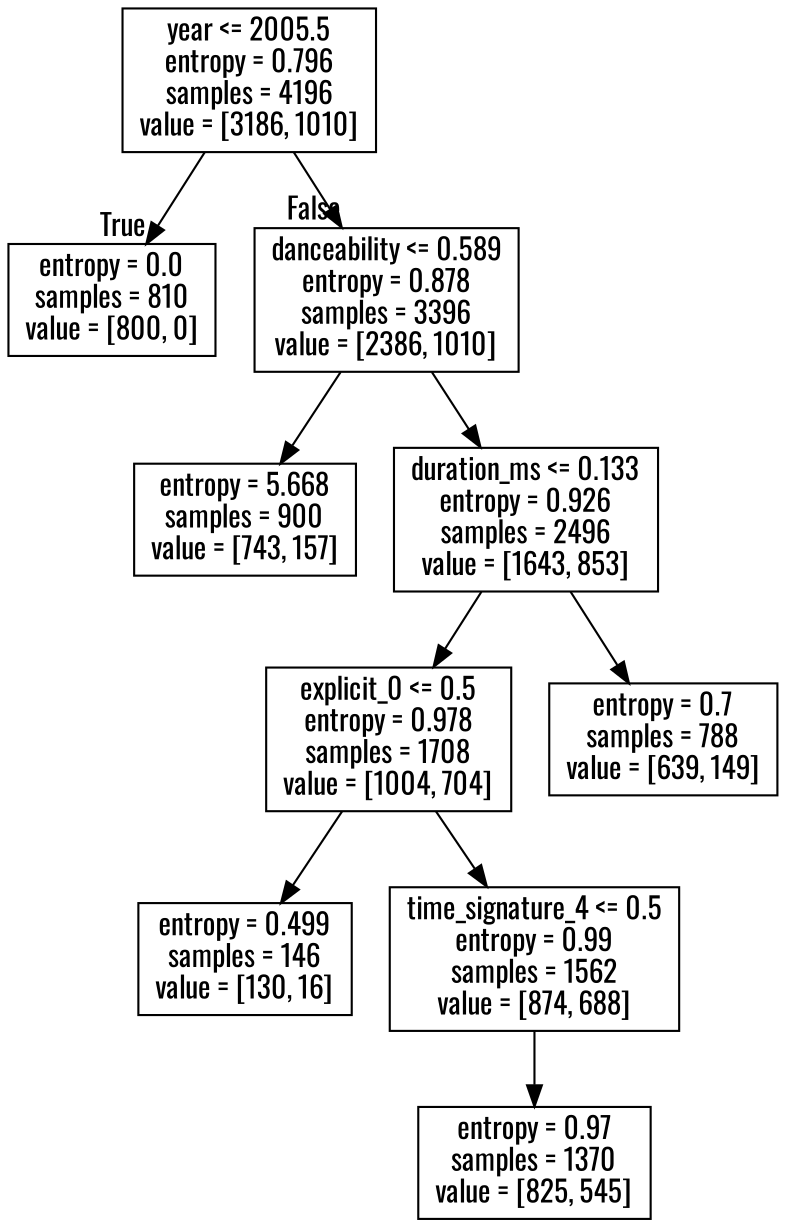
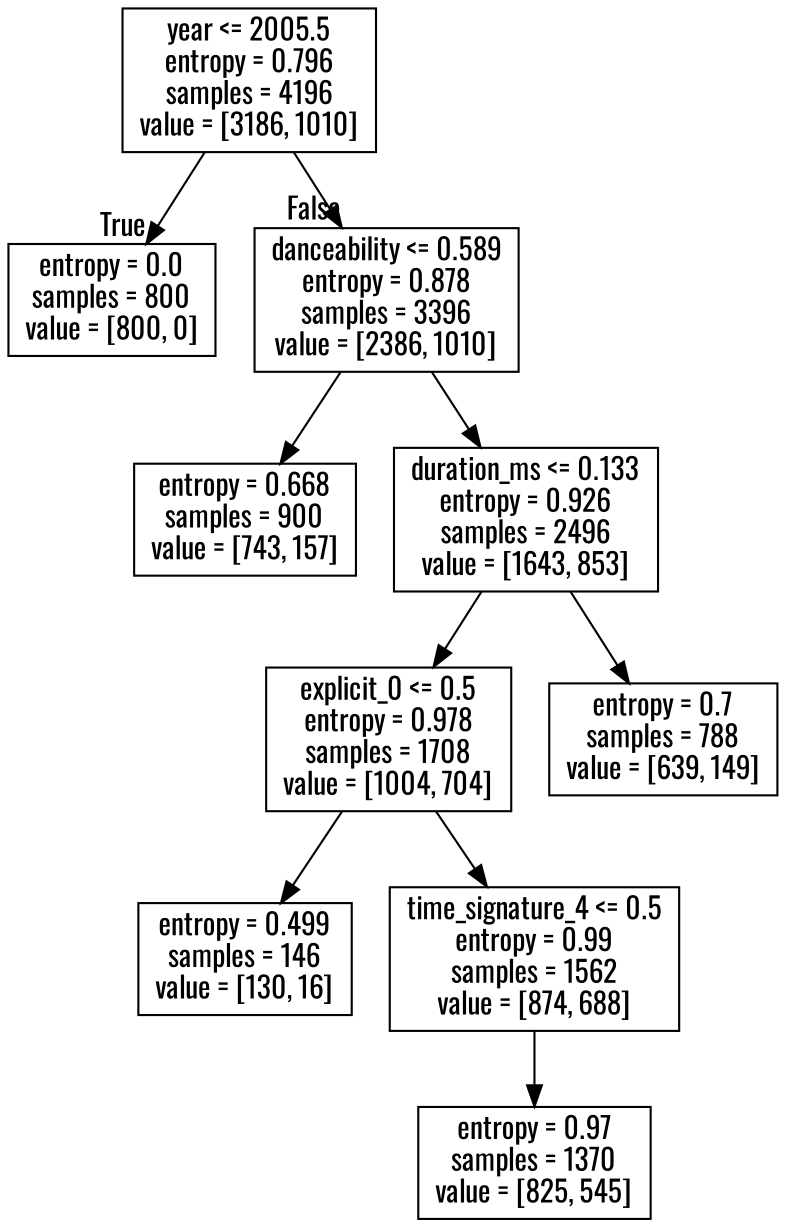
(112, 300) -> (112, 300)
(245, 520) -> (245, 520)
